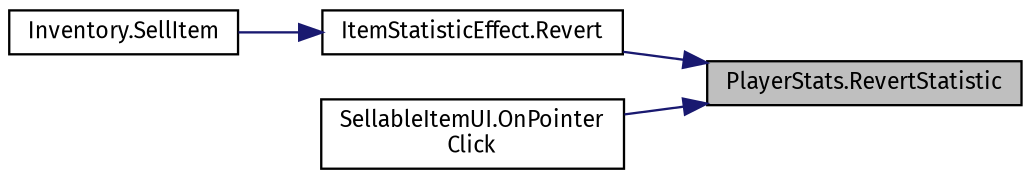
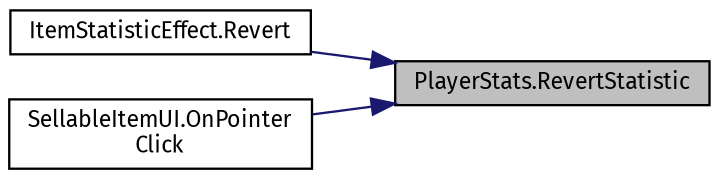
(124, 32) -> none
